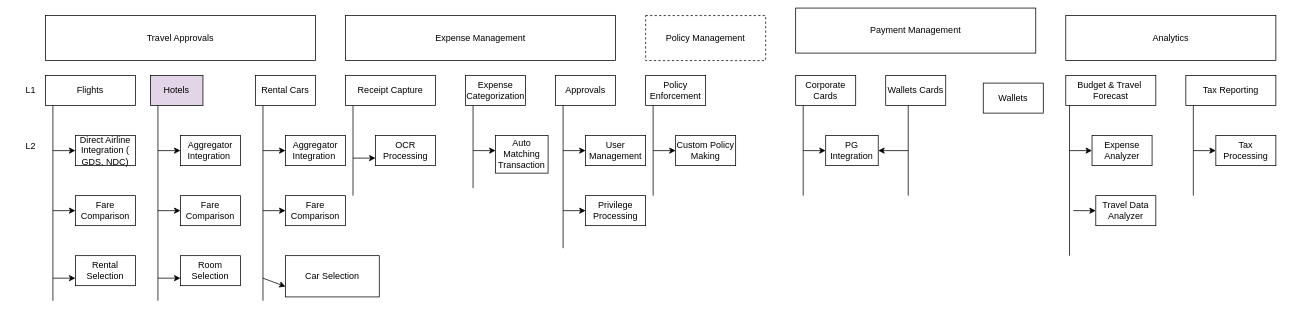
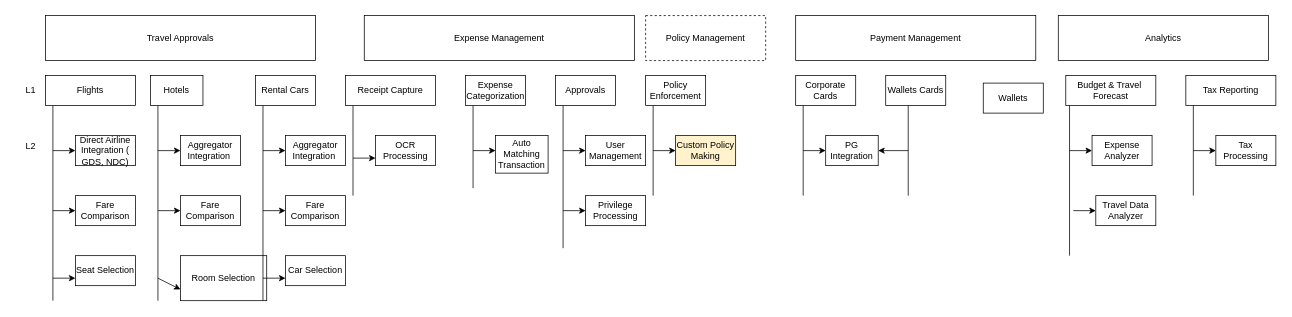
(915, 30) -> (915, 38)
(480, 38) -> (499, 38)
(1170, 38) -> (1163, 38)
(177, 90) -> (177, 90)
(705, 150) -> (705, 150)
(105, 270) -> (105, 270)
(210, 270) -> (224, 278)
(332, 276) -> (315, 270)
